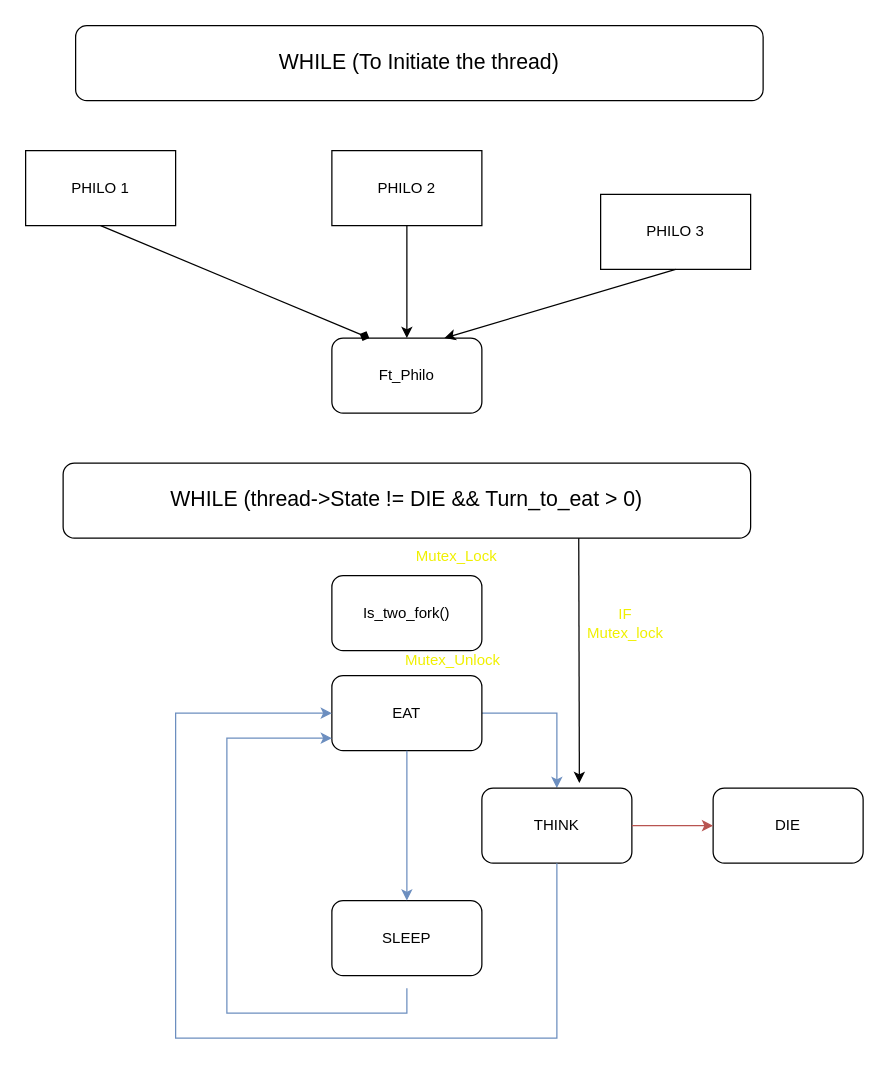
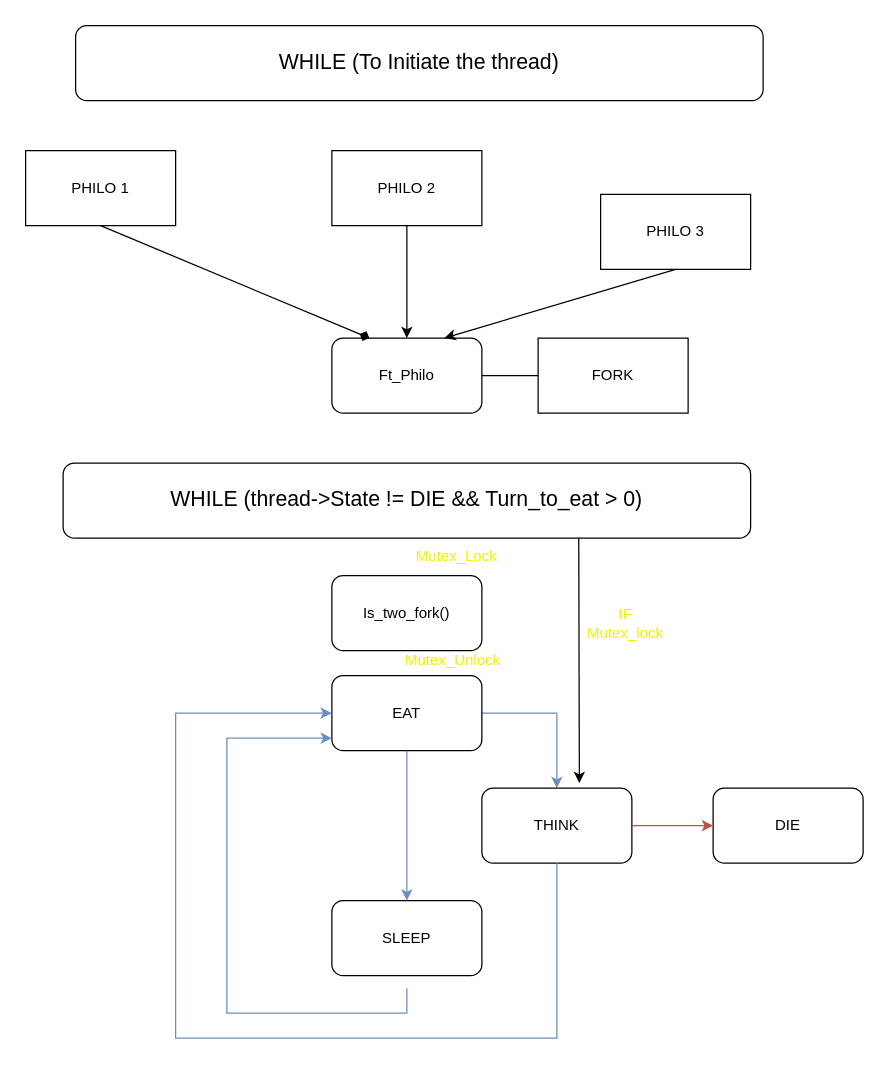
none -> (510, 376)
none -> (613, 376)
